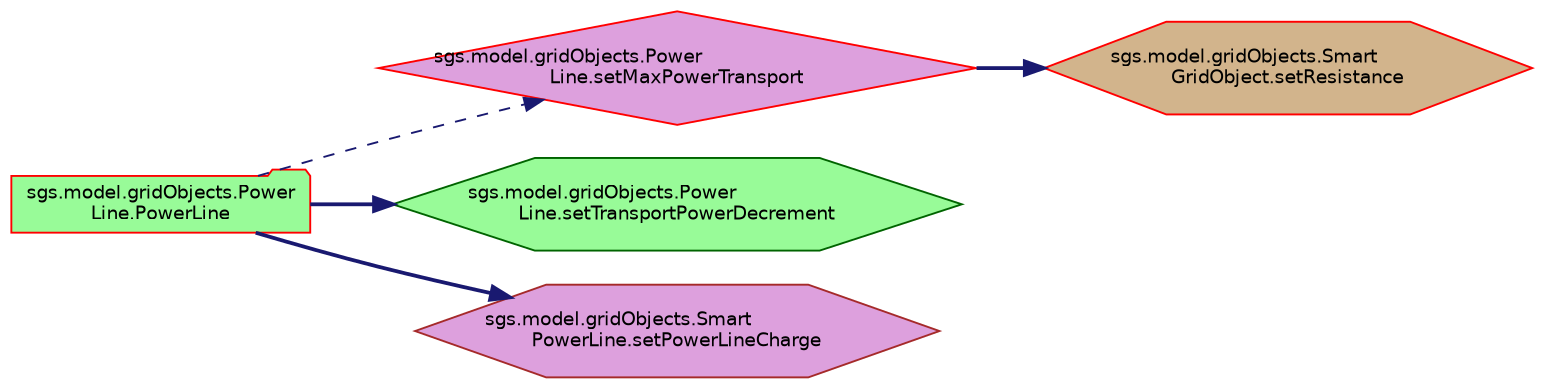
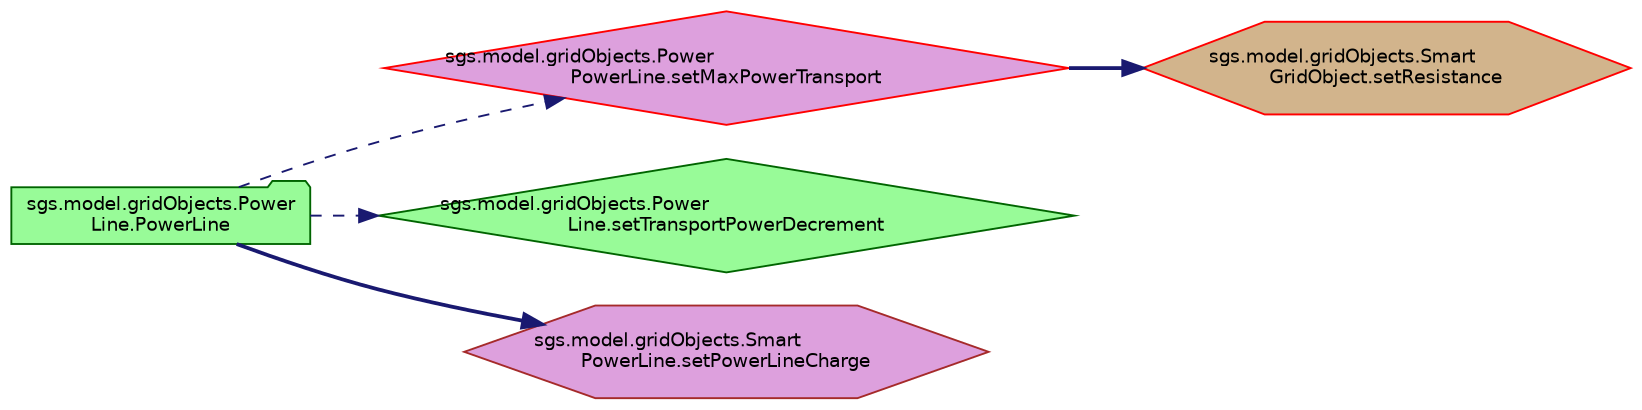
(677, 68) -> (726, 68)
(161, 204) -> (161, 216)
(342, 204) -> (335, 216)
(677, 204) -> (726, 216)
